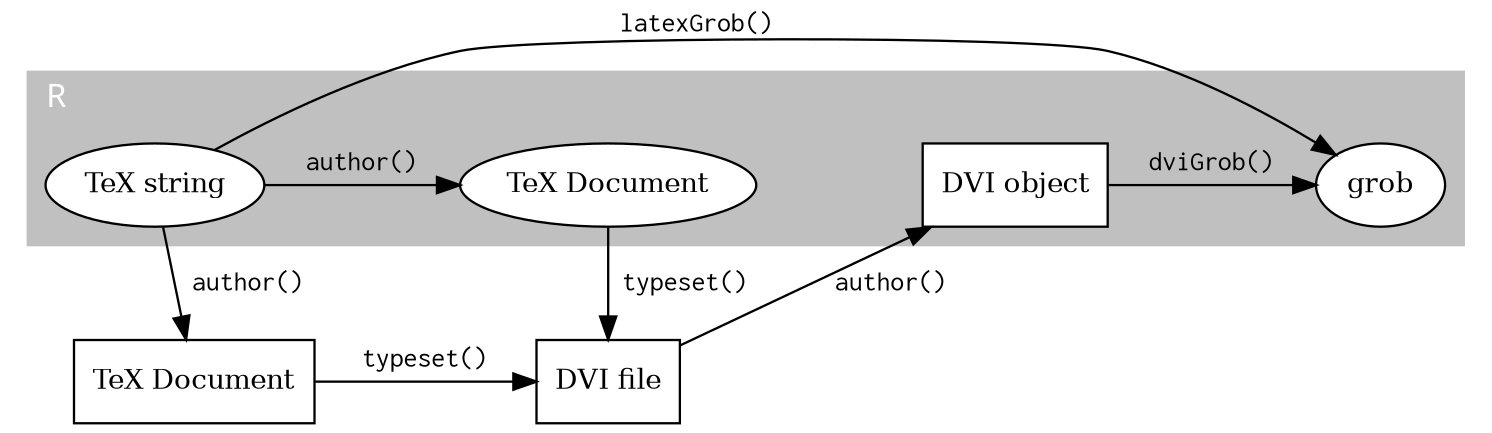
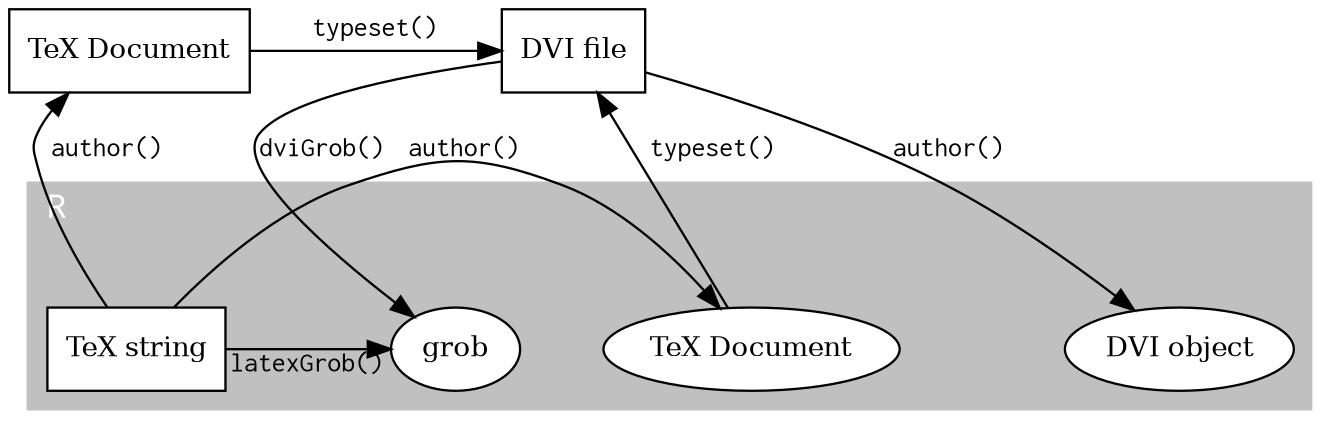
(155, 185) -> (136, 349)
(1015, 185) -> (1179, 349)
(1201, 185) -> (270, 124)
